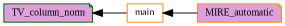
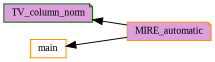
(115, 13) -> (115, 23)
